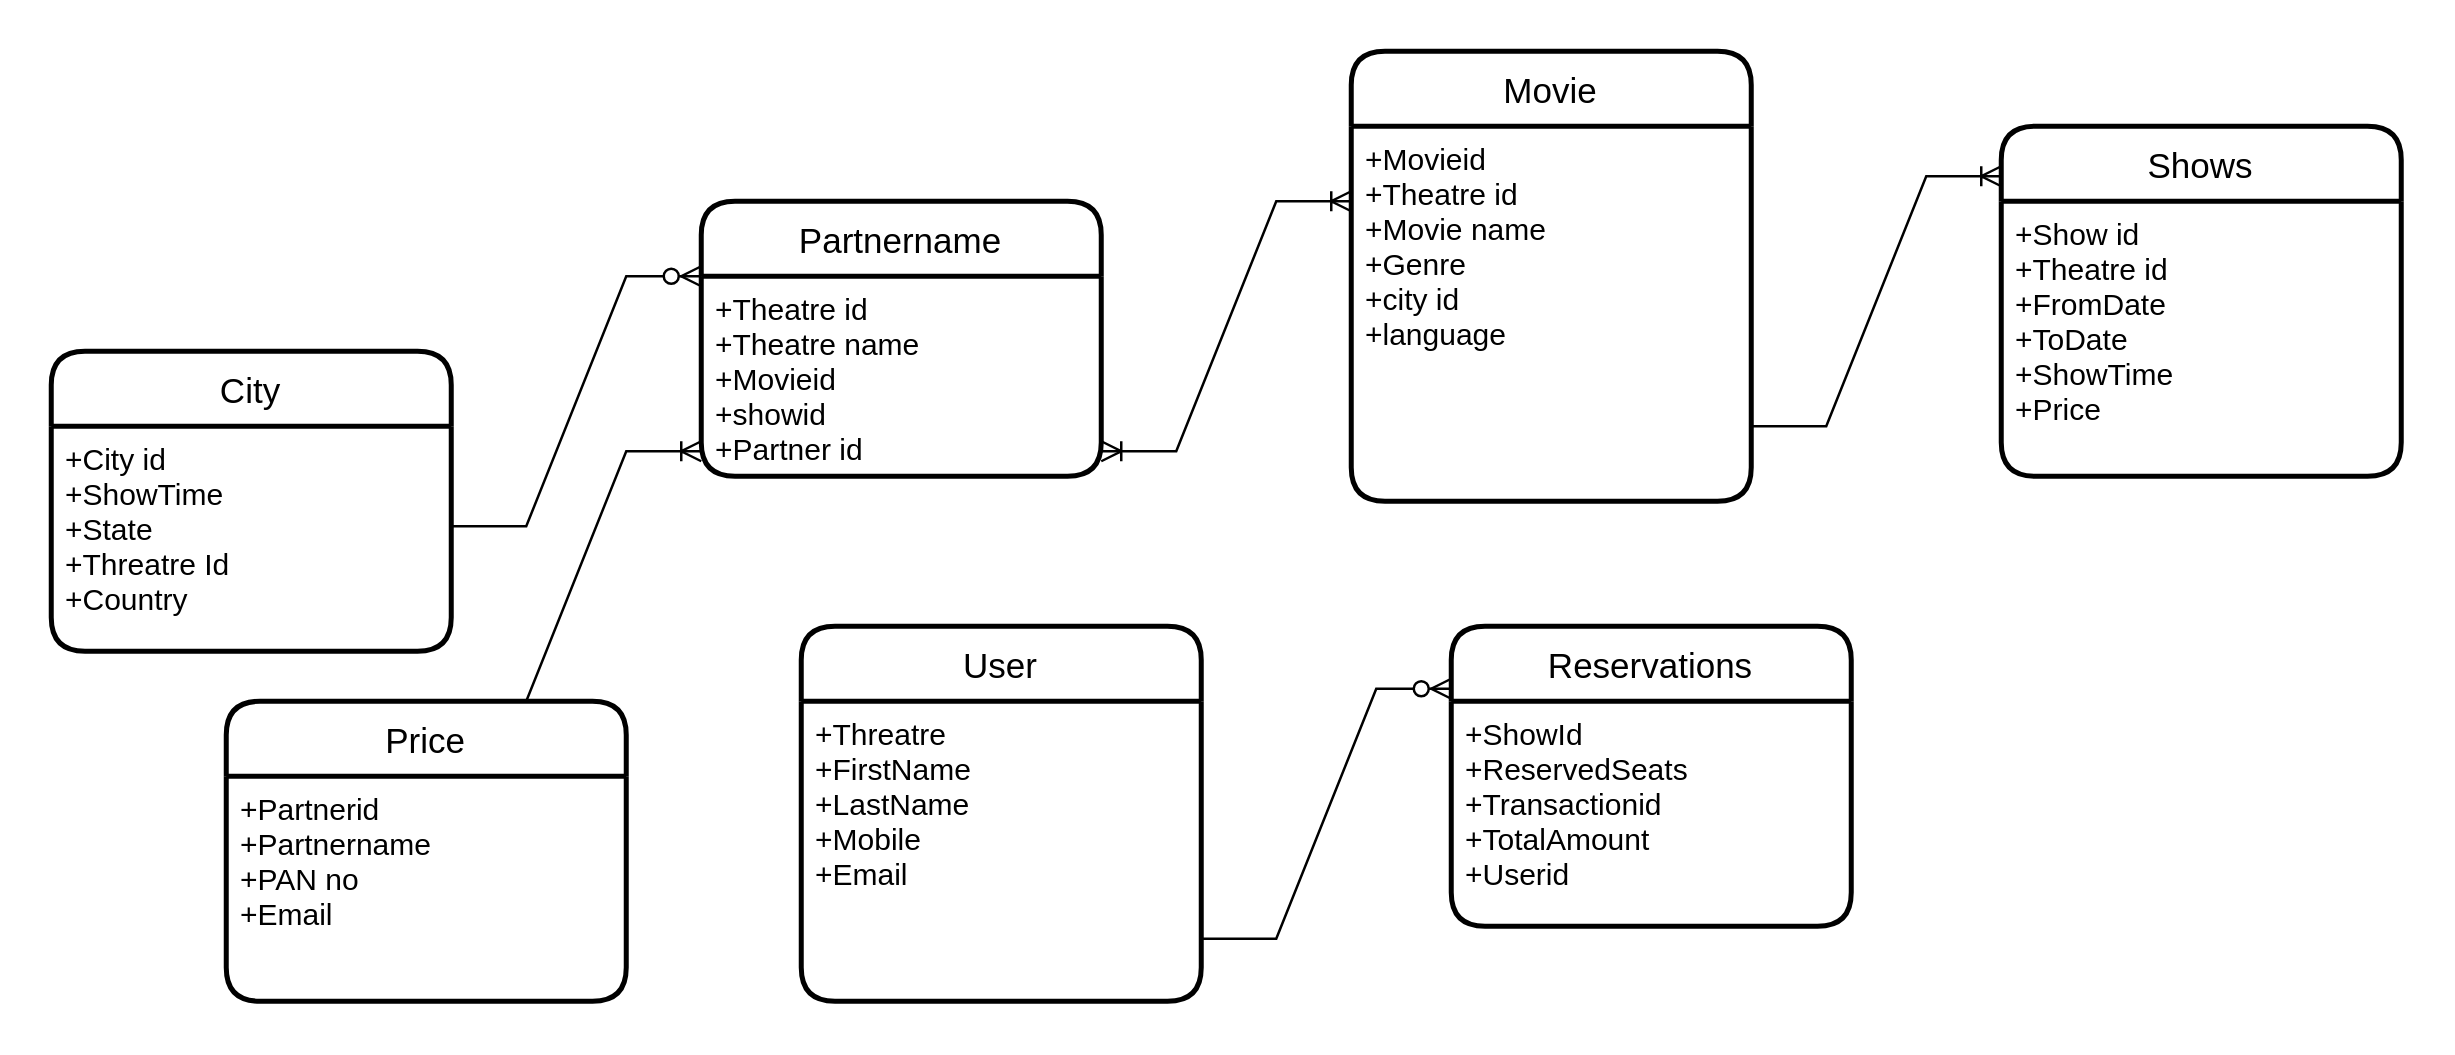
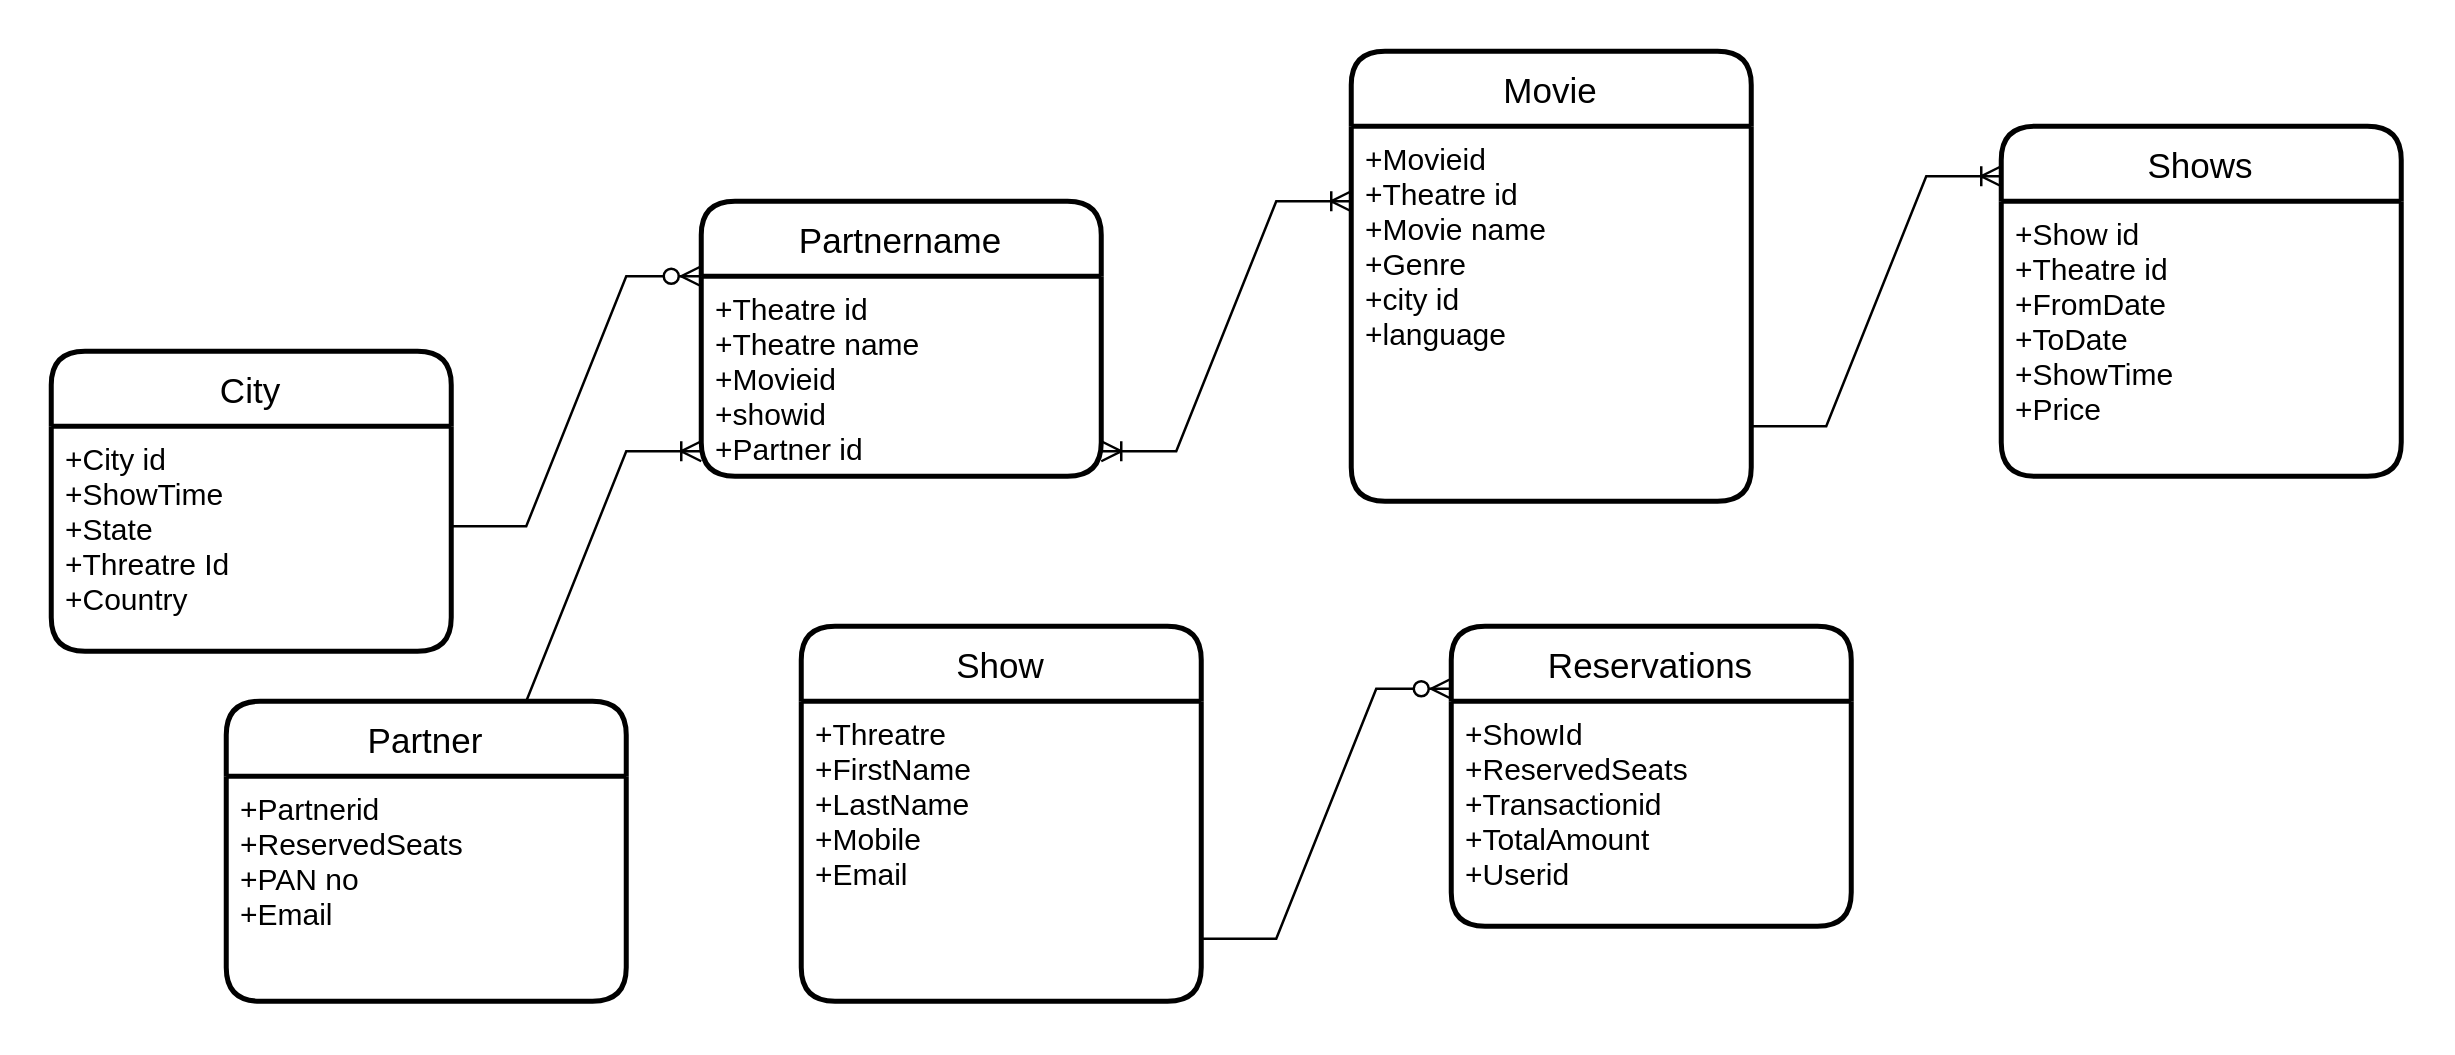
(1000, 666) -> (1000, 666)
(425, 741) -> (425, 741)
(320, 810) -> (320, 810)
